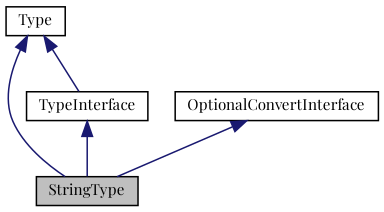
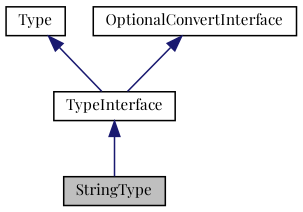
(14, 123) -> none
(175, 152) -> (149, 69)
